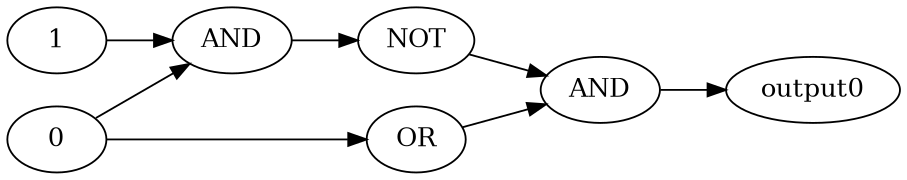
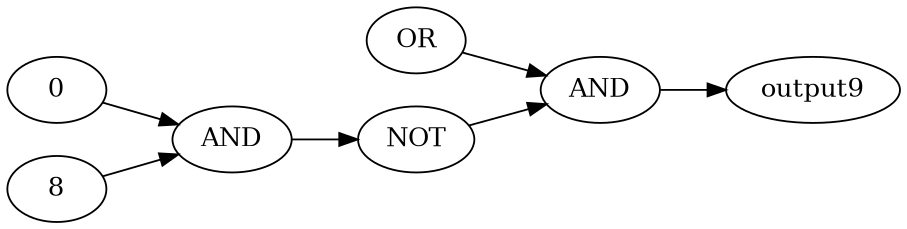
(57, 40) -> (57, 189)
(813, 90) -> (813, 90)
(227, 139) -> none
